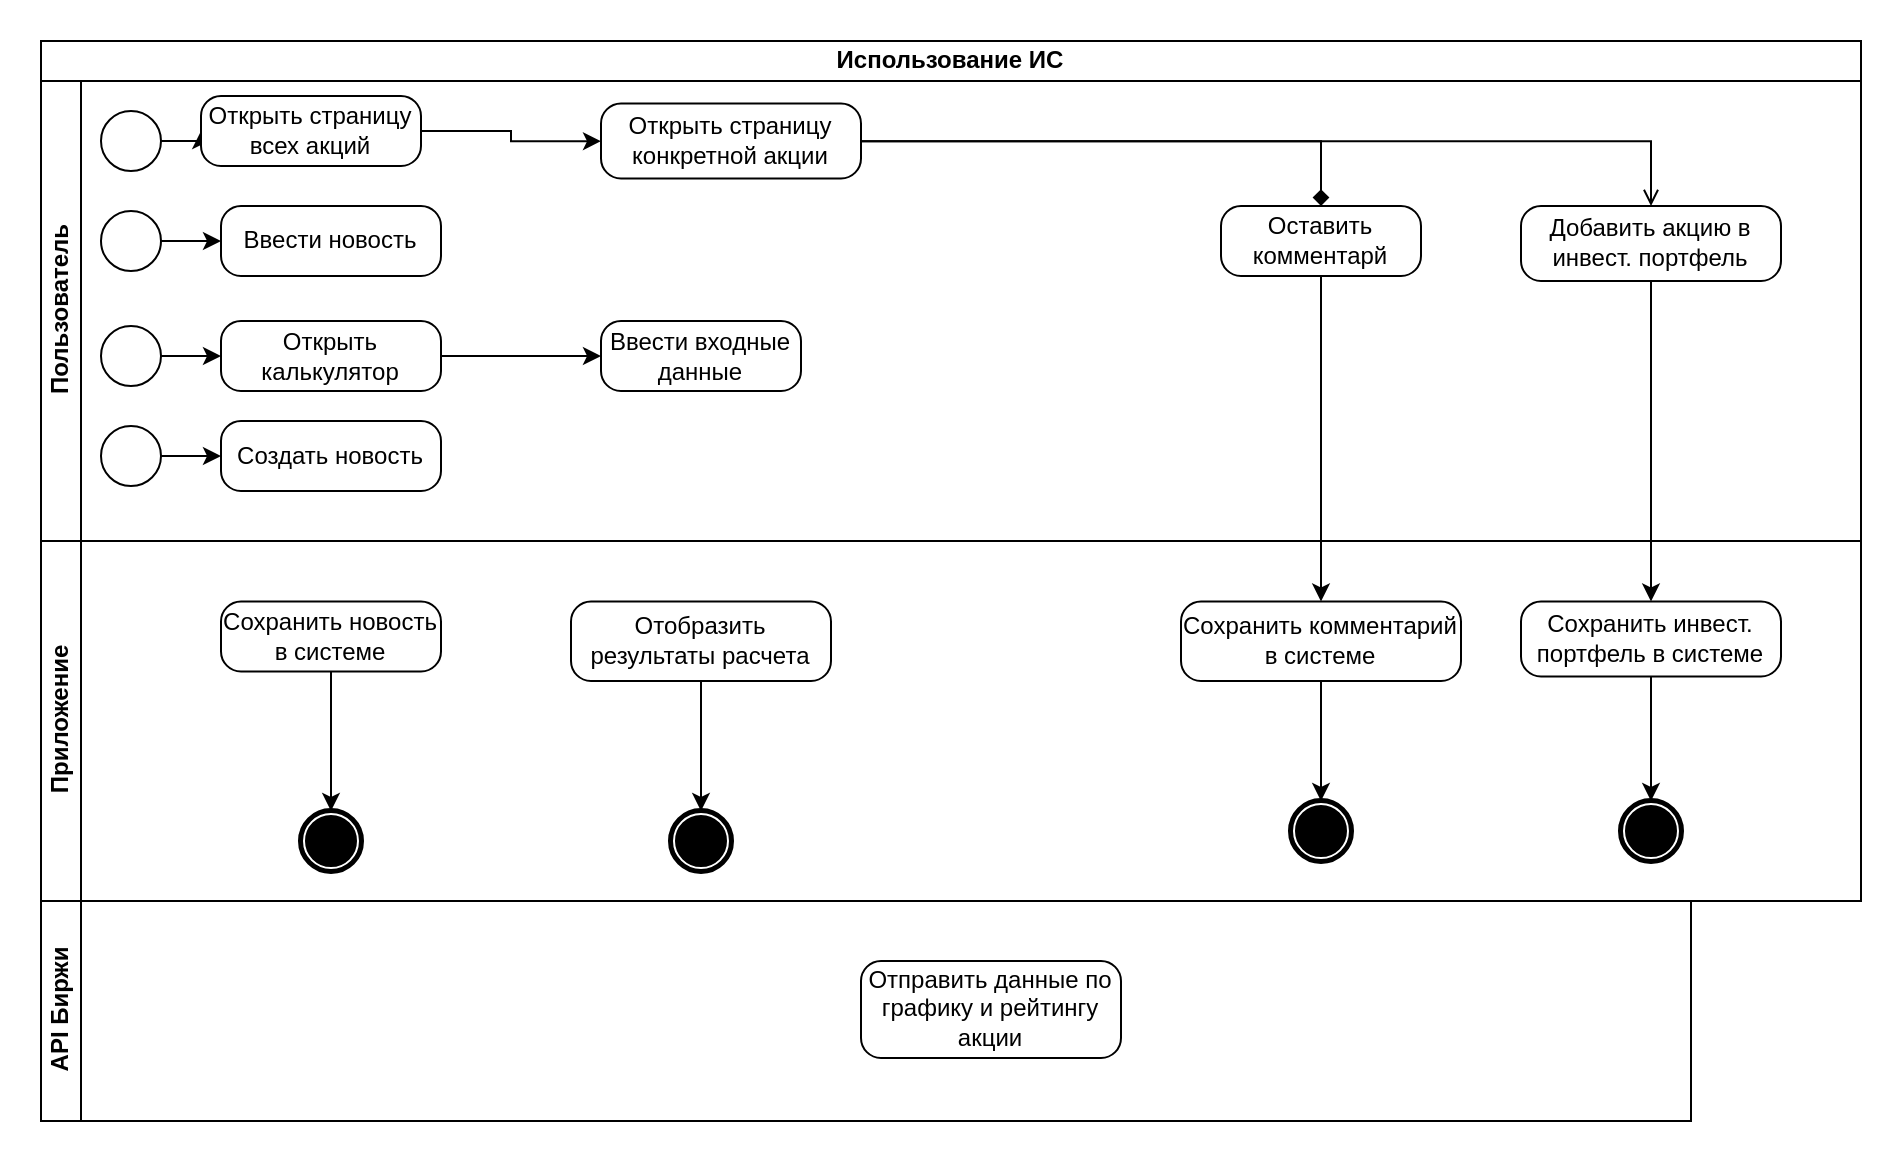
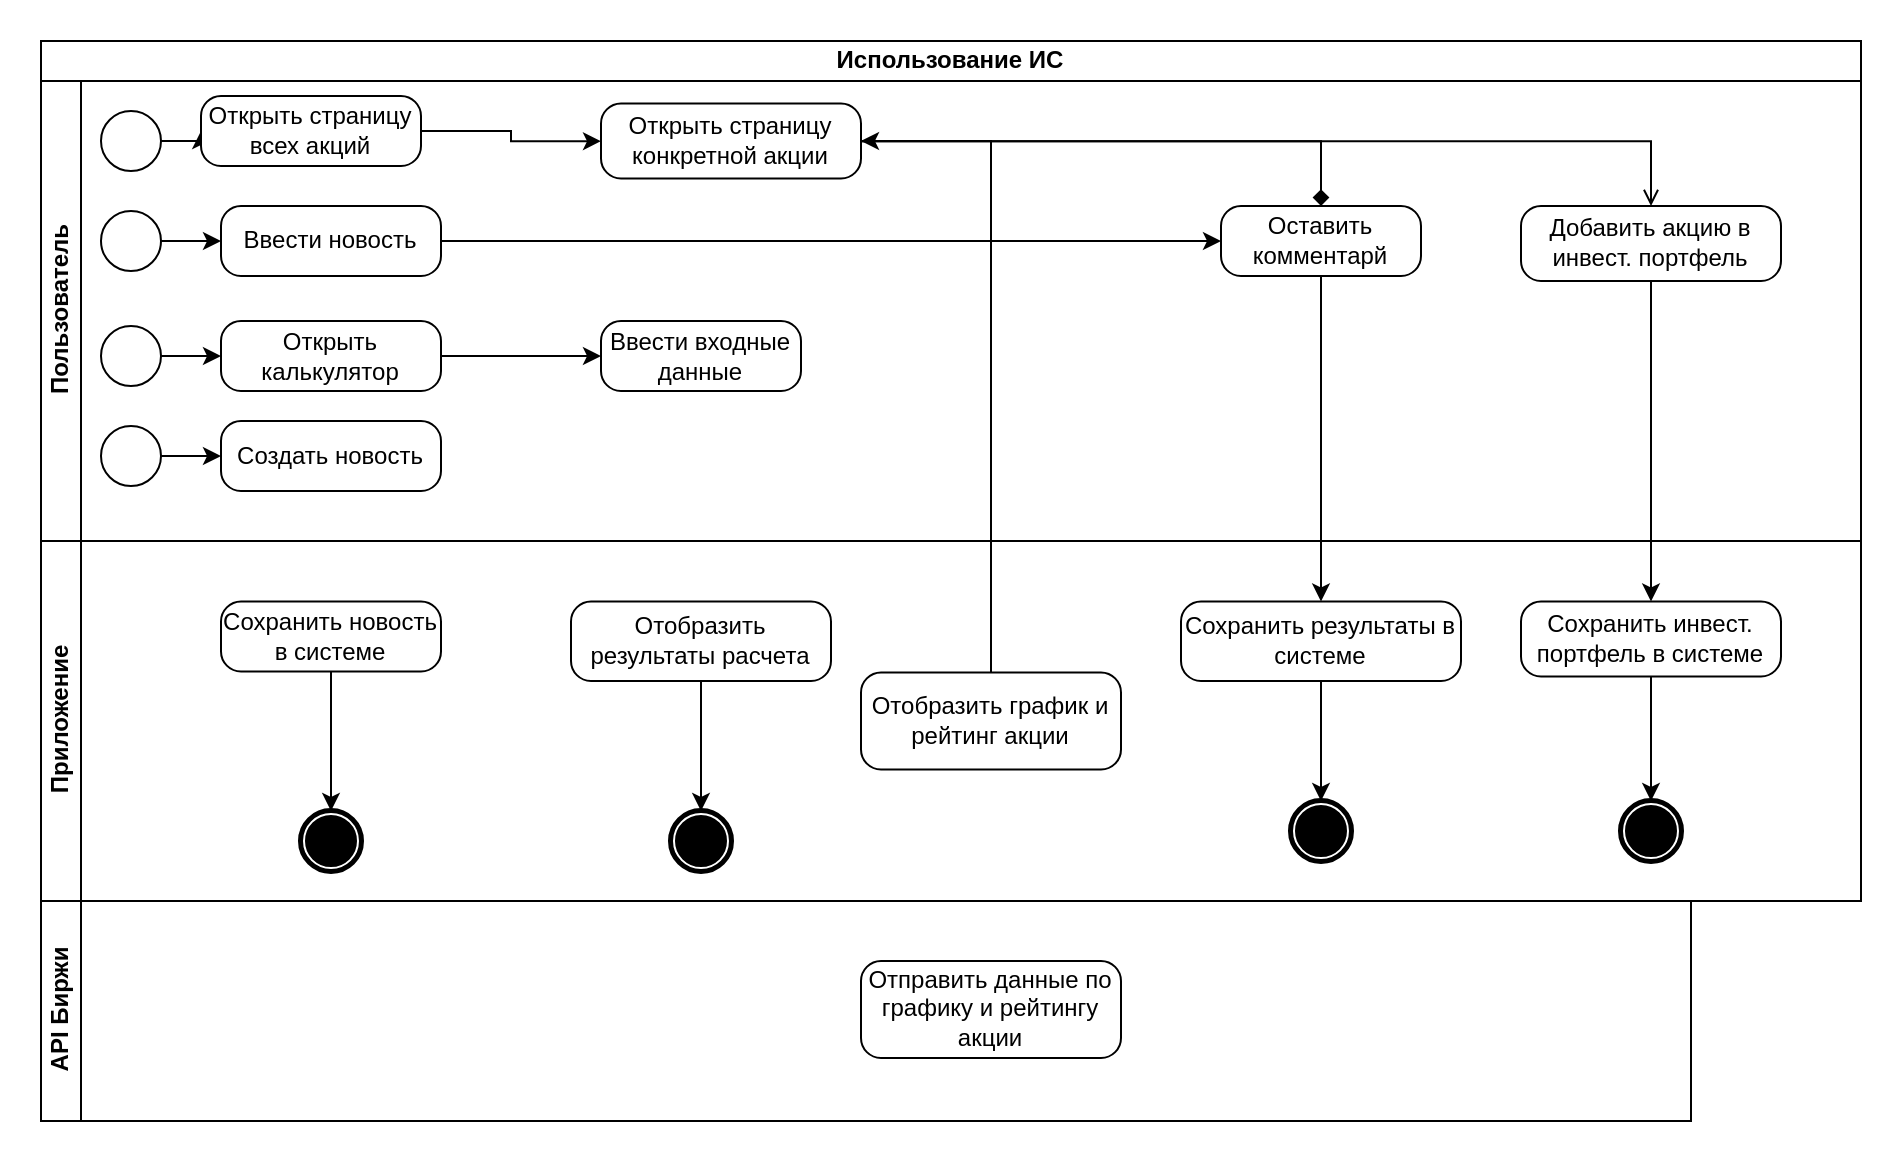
none -> (824, 241)
none -> (991, 341)
(1321, 641) -> (1321, 641)
none -> (991, 721)
